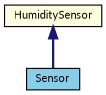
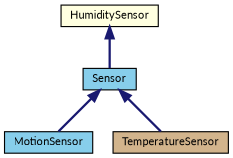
none -> (49, 142)
none -> (171, 142)
